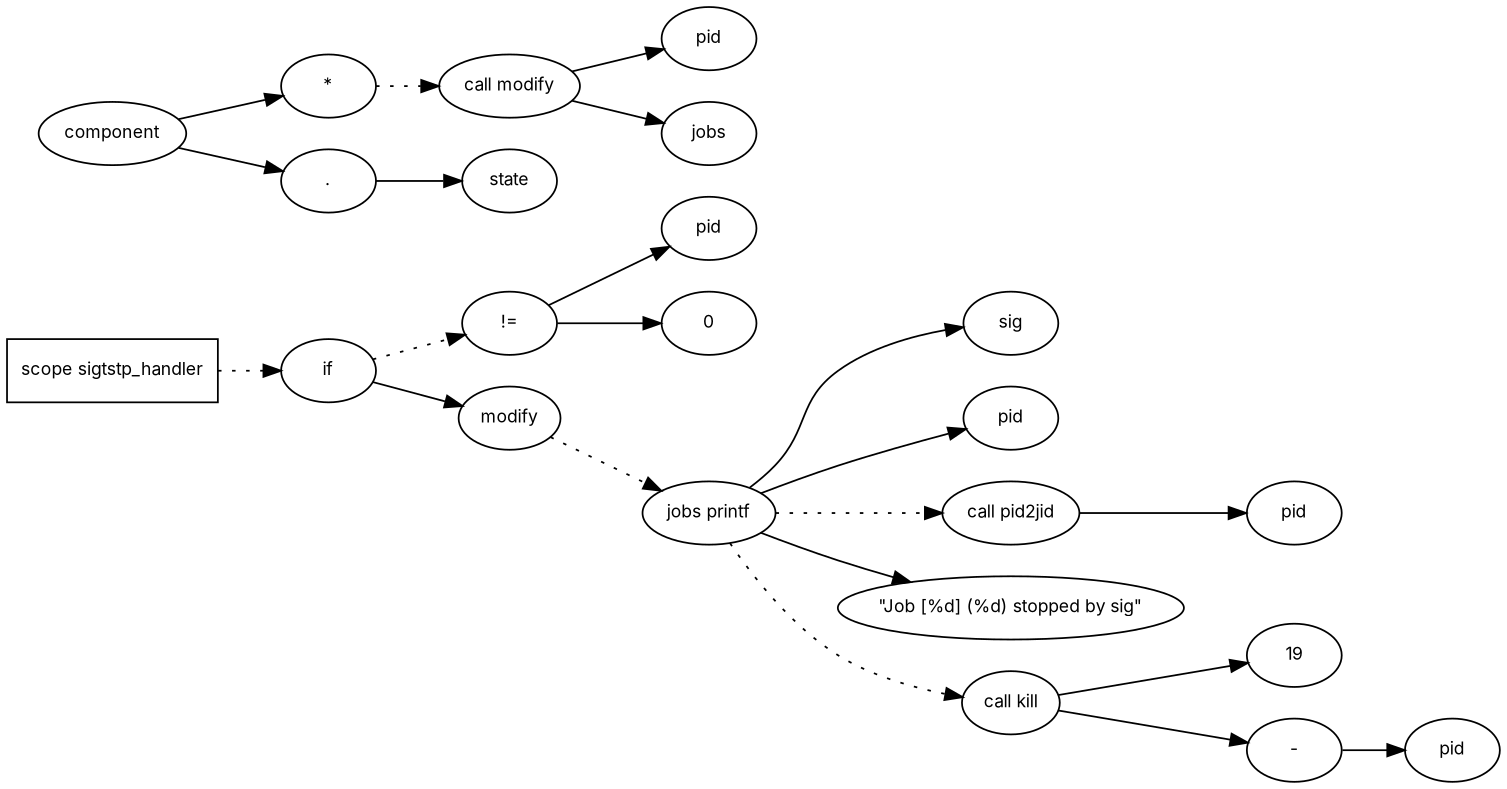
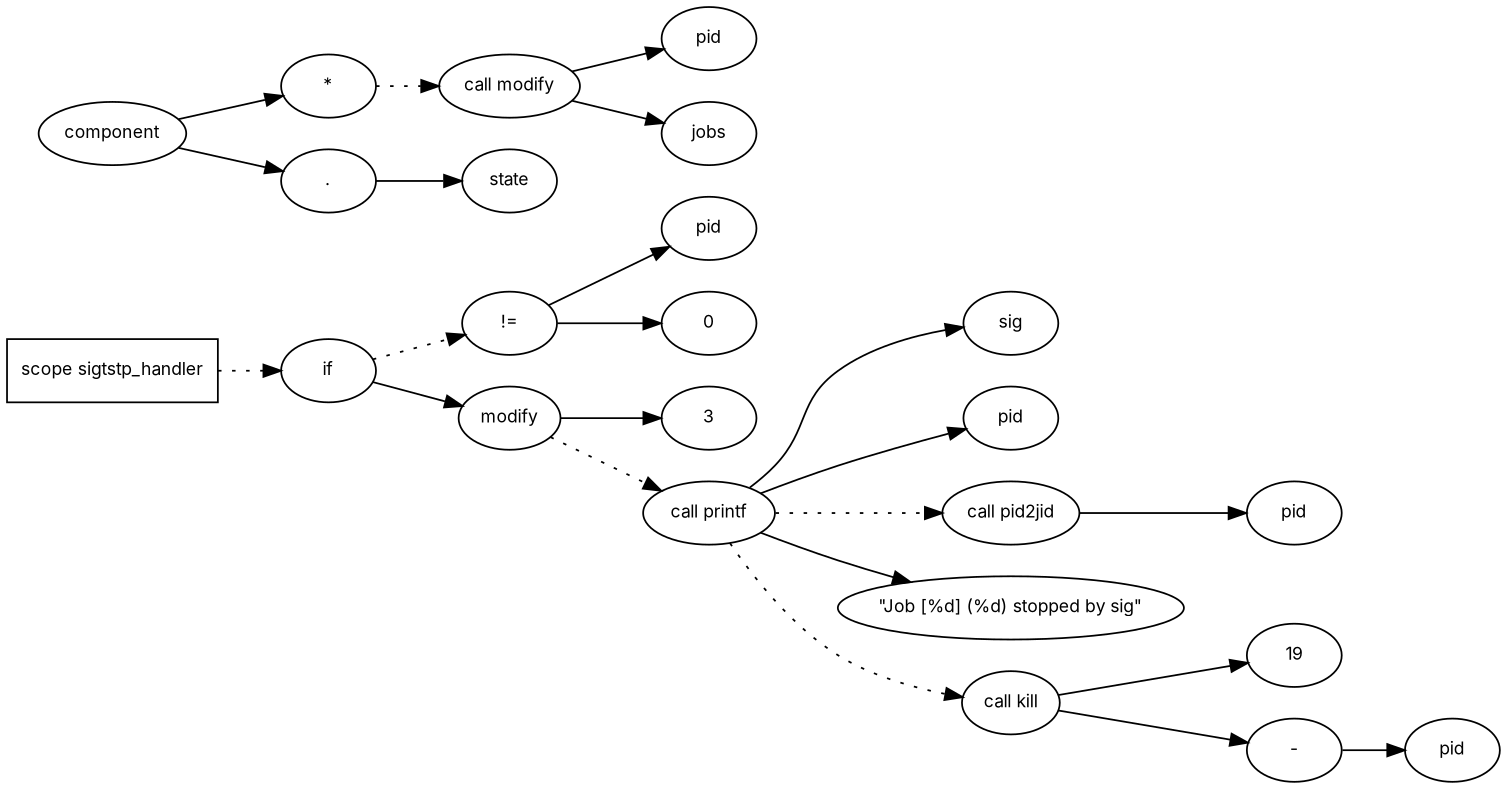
none -> (709, 418)
(709, 513) -> (709, 513)
